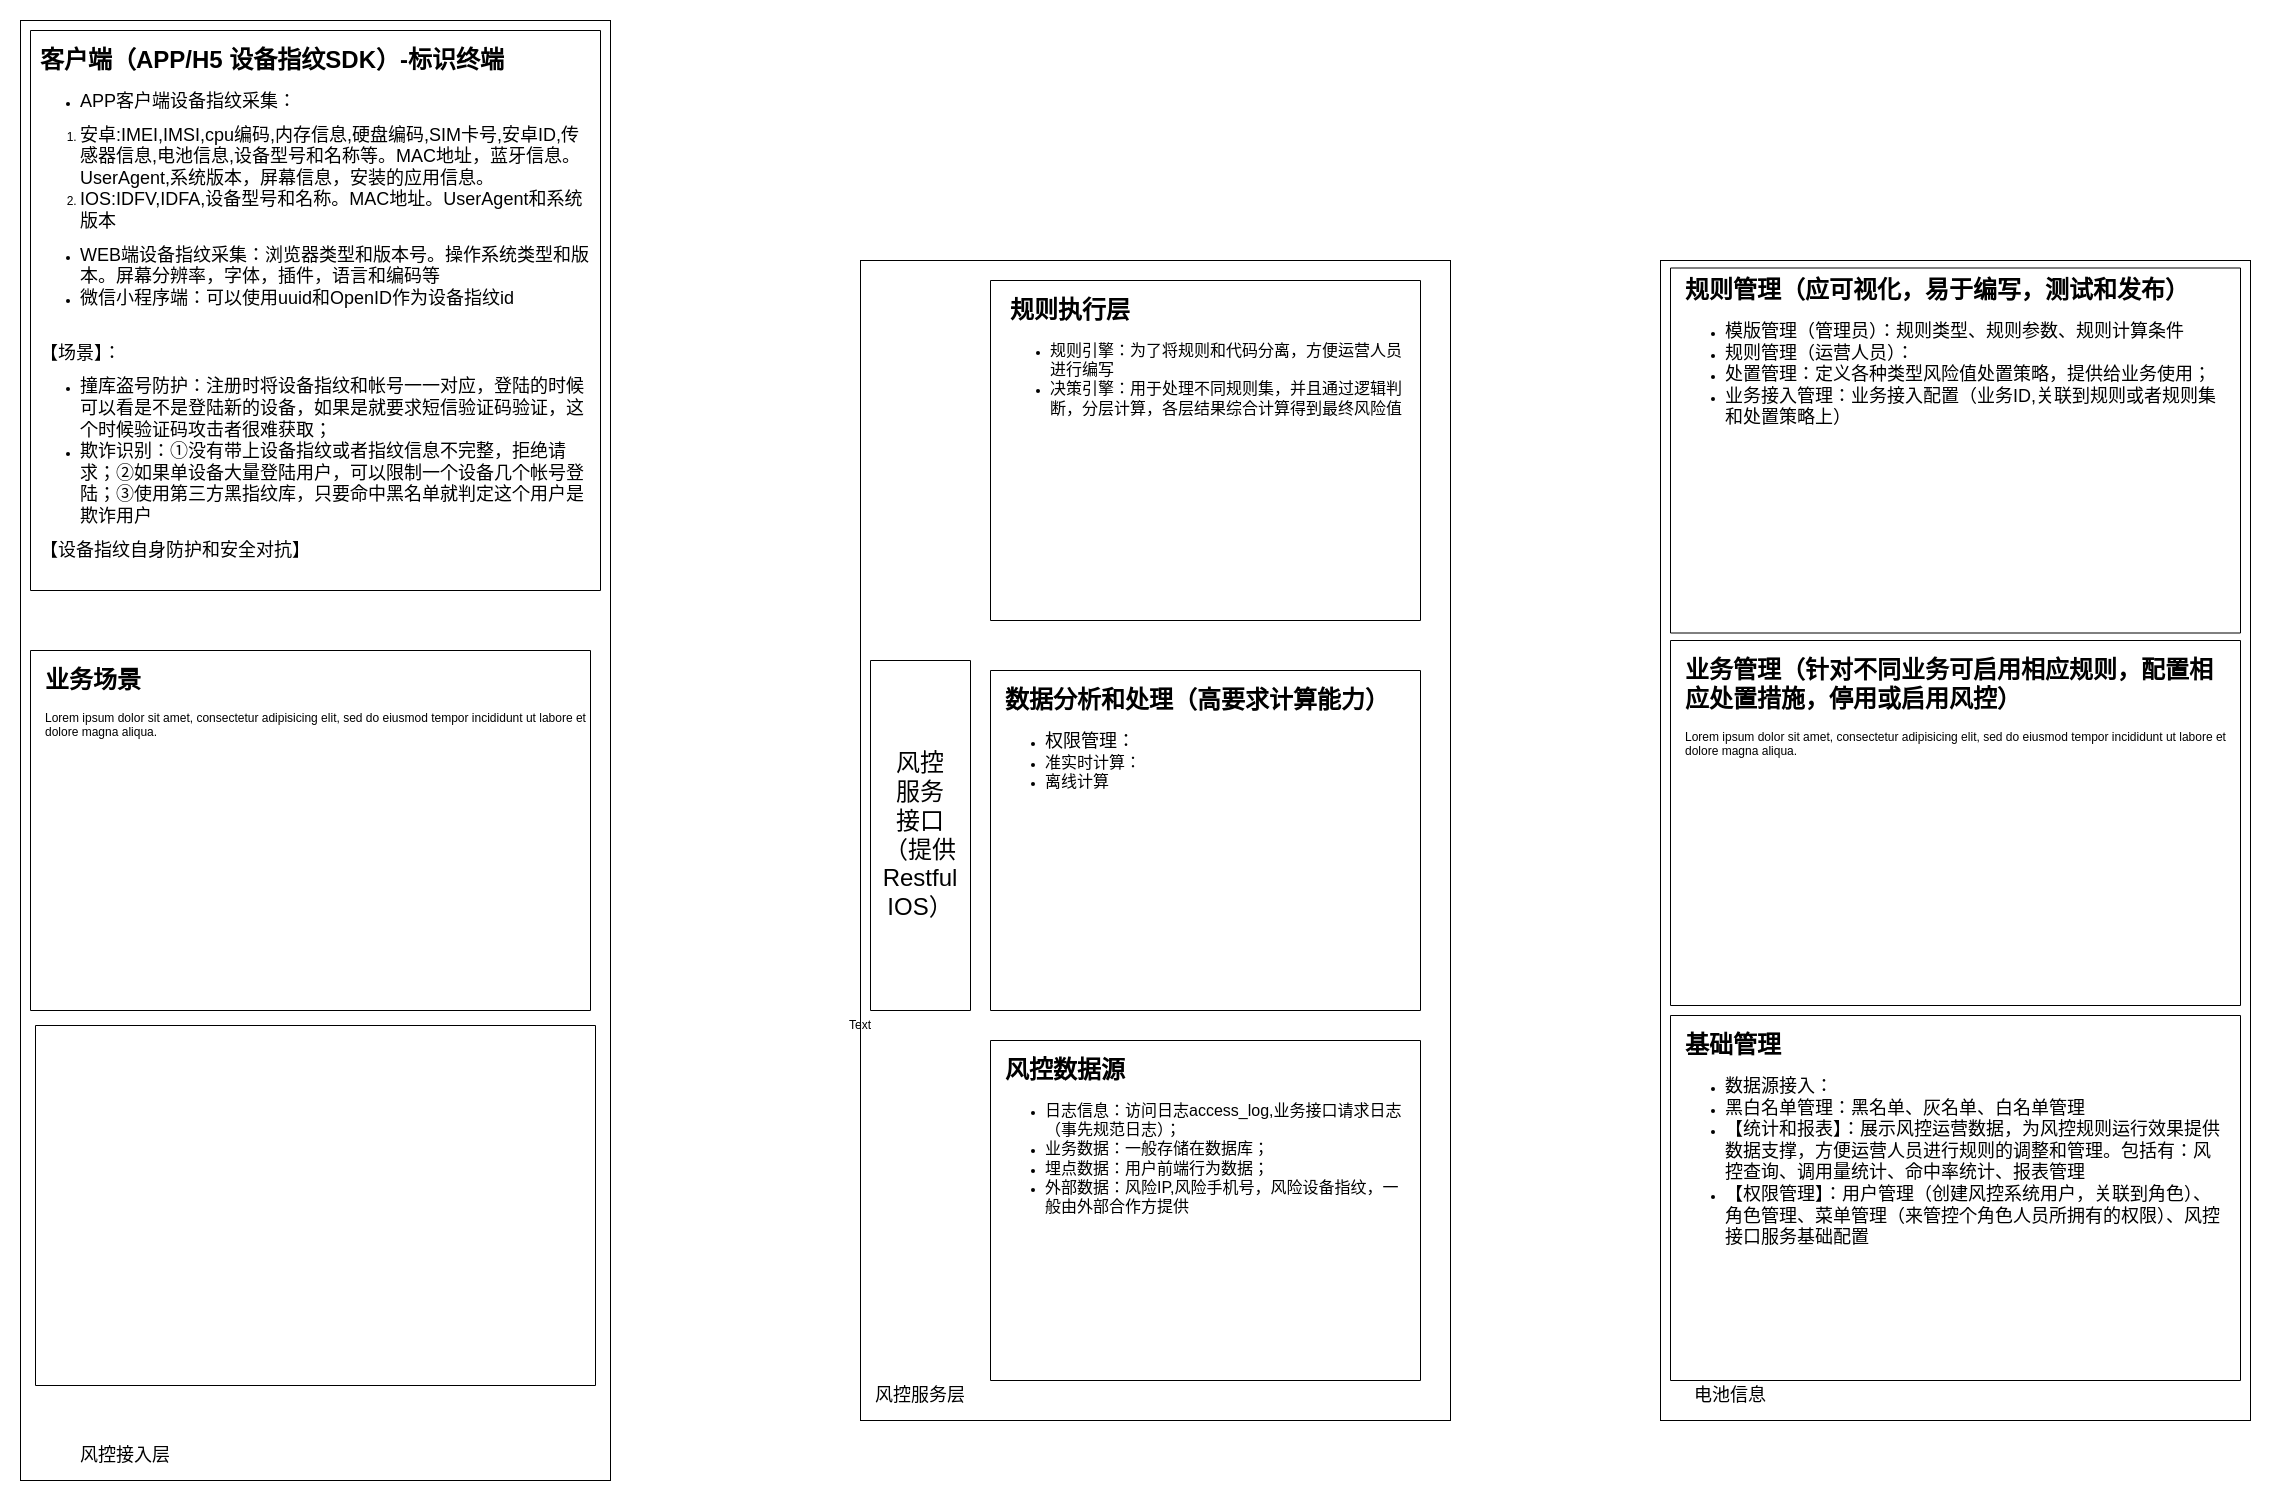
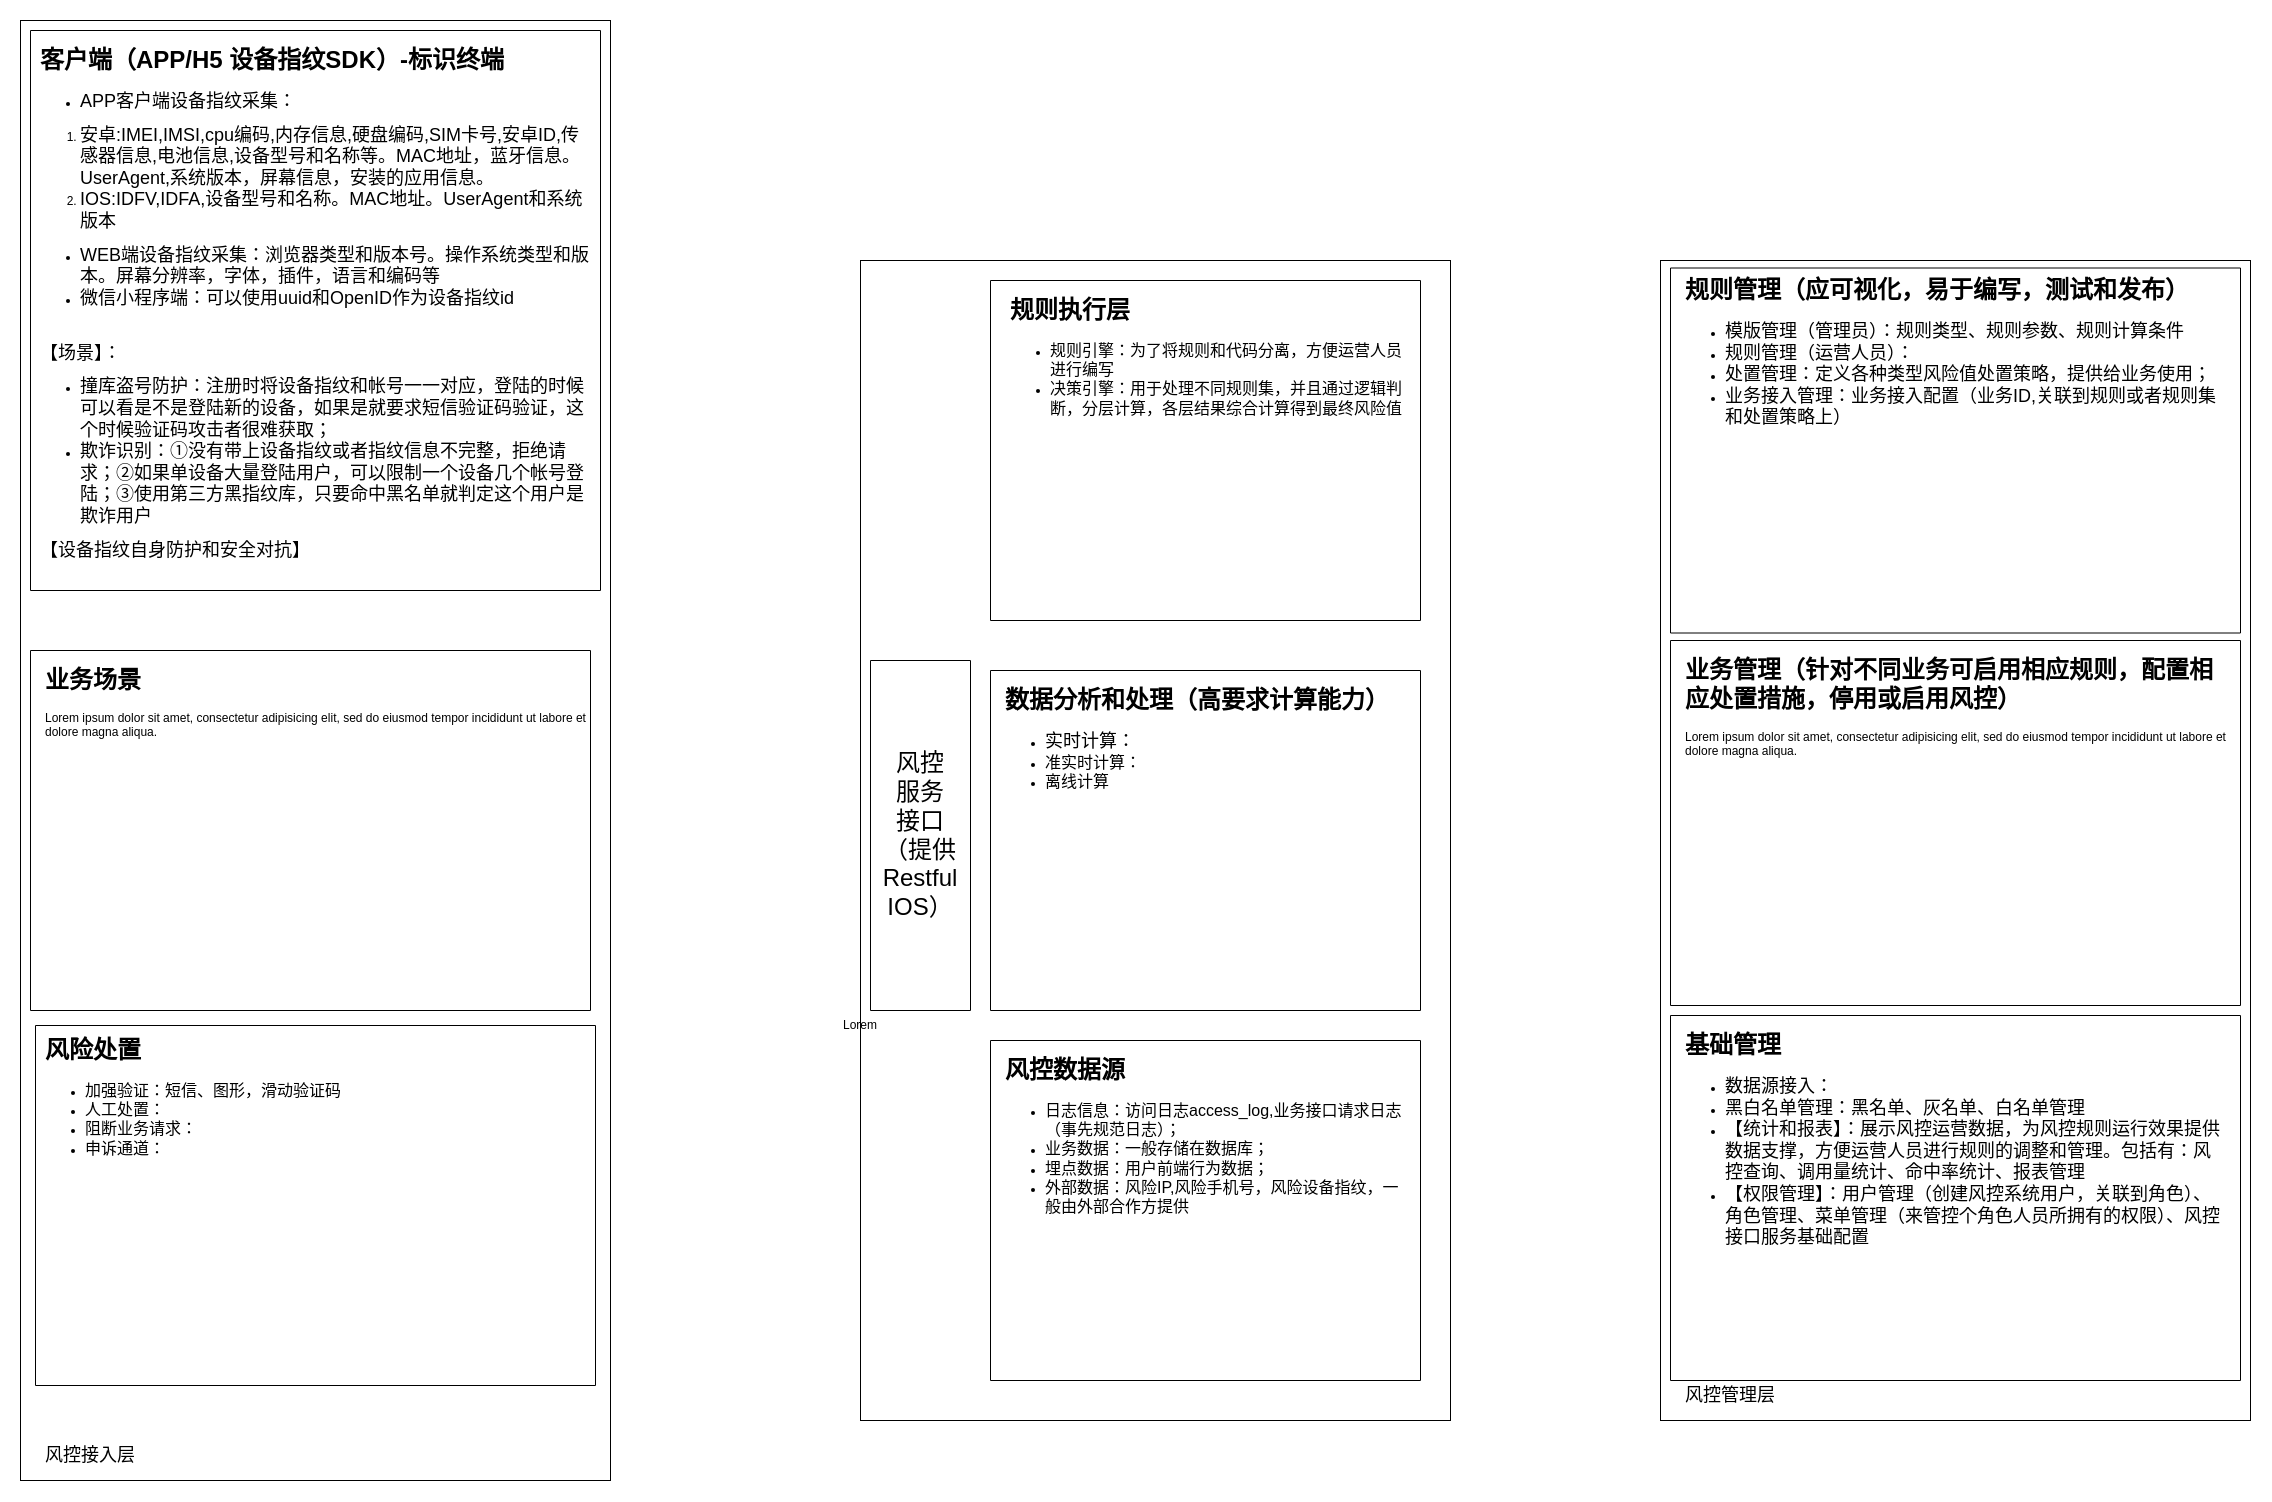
(1102, 699) -> (1102, 699)
(861, 1026) -> (861, 1026)
none -> (316, 1206)
(921, 1396) -> none
(1731, 1396) -> (1731, 1396)
(126, 1456) -> (91, 1456)
